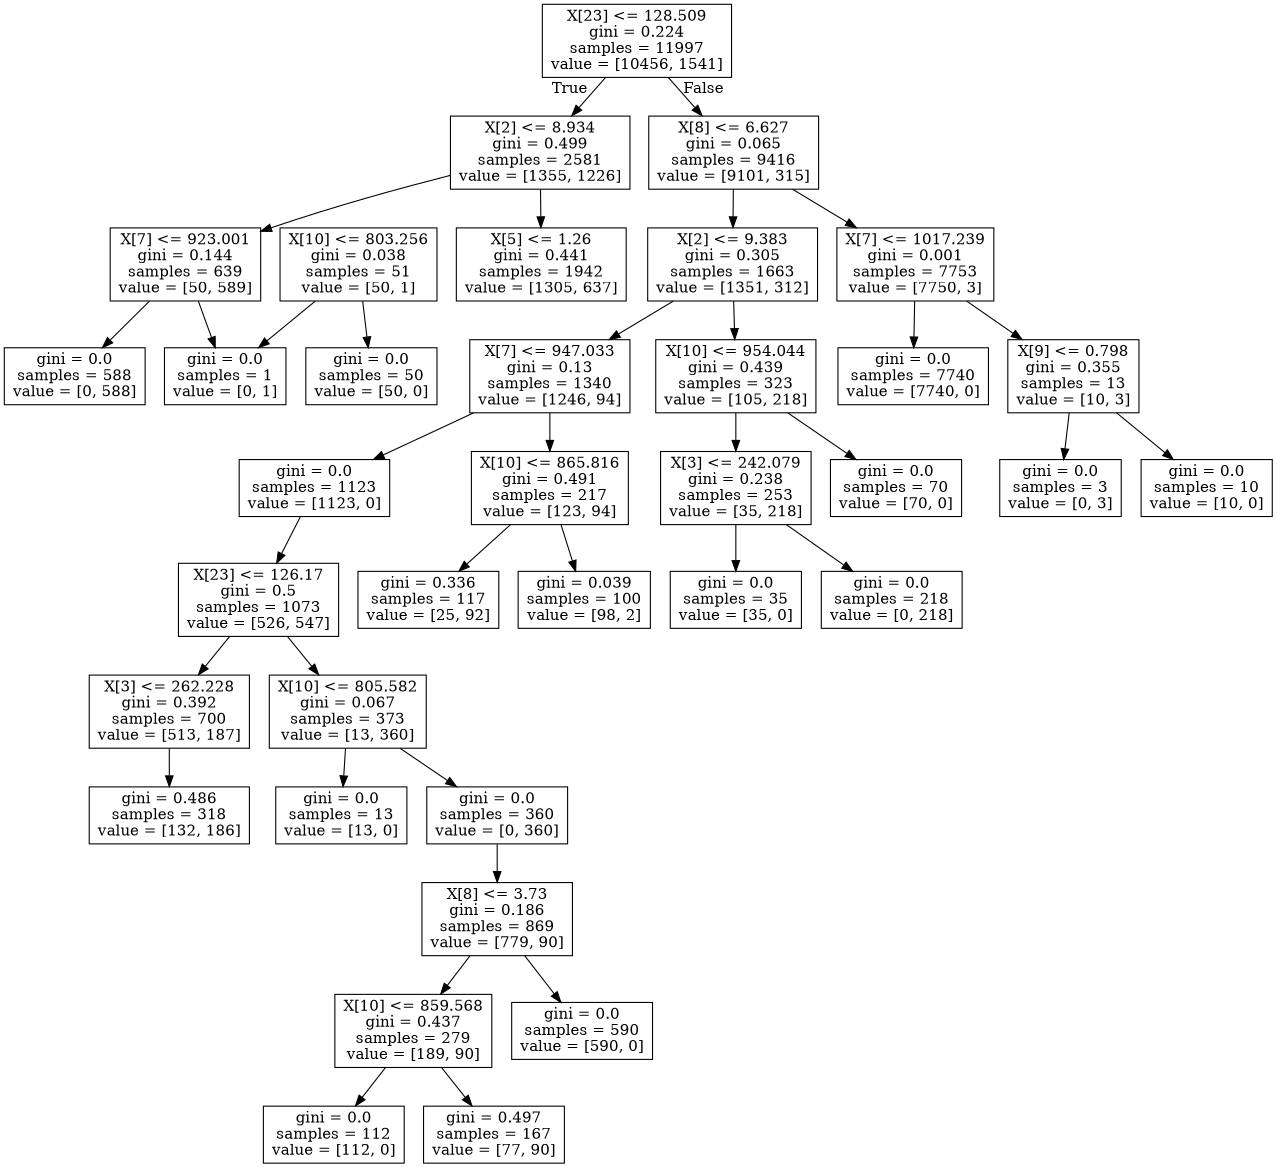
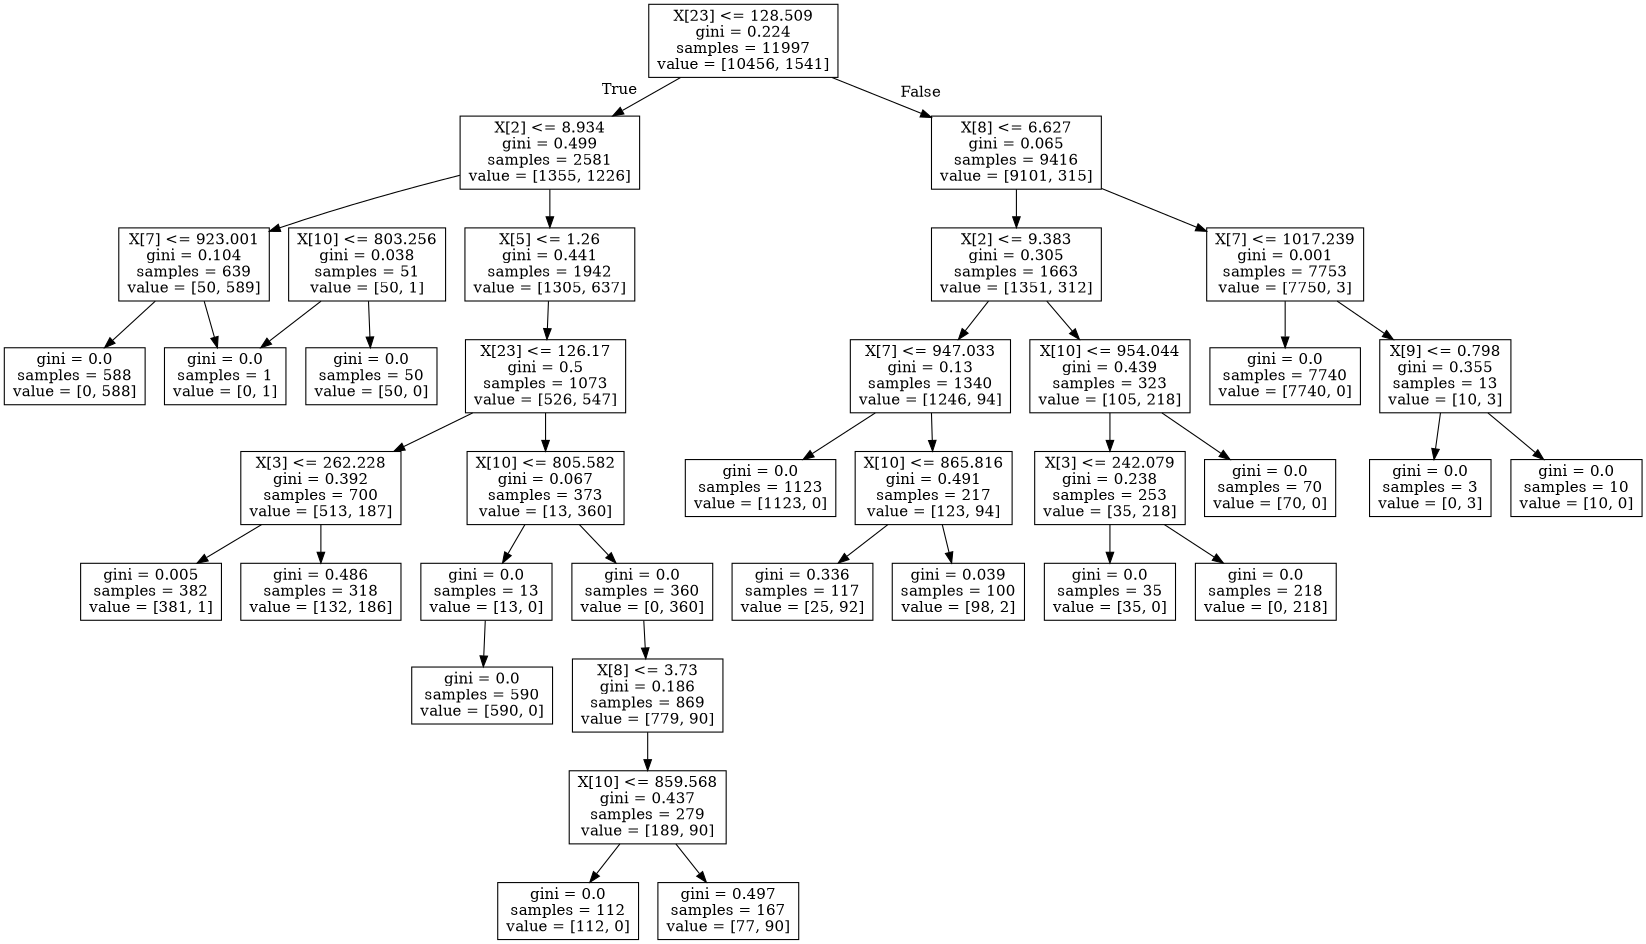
(185, 264) -> (194, 264)
(291, 535) -> (548, 315)
none -> (151, 592)
(539, 975) -> (485, 638)
